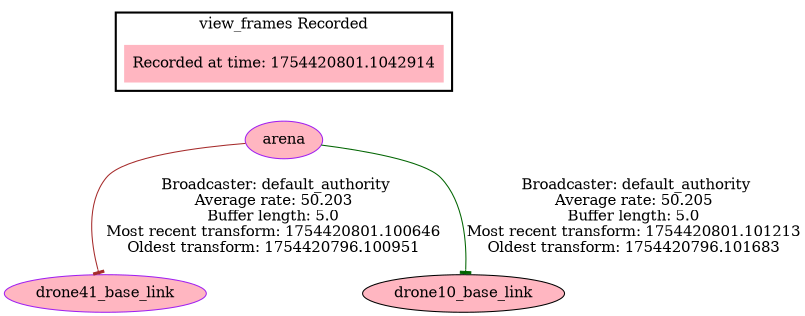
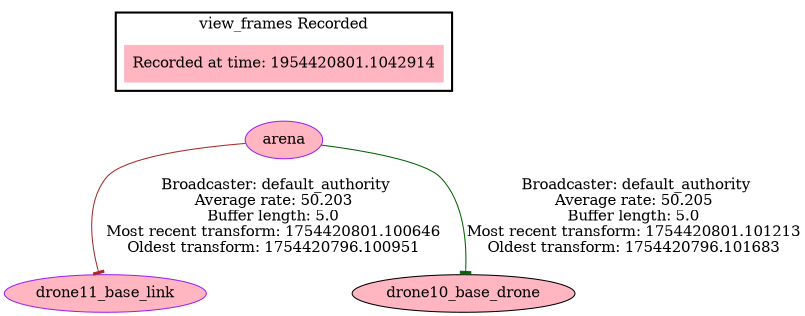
(284, 64) -> (284, 64)
(105, 293) -> (105, 293)
(464, 293) -> (464, 293)
